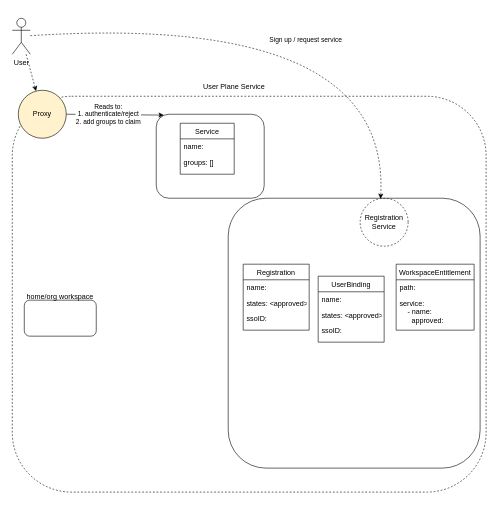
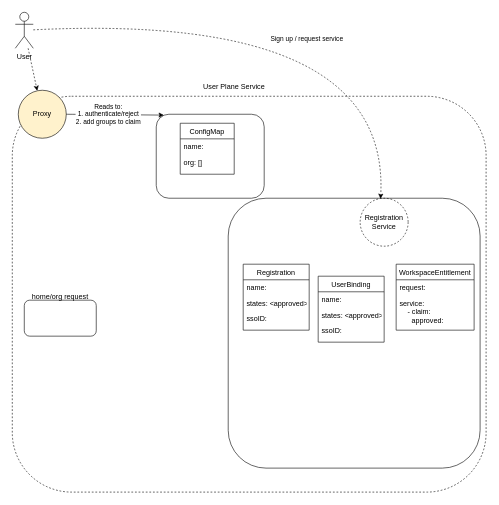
(21, 36) -> (24, 30)
(207, 131) -> (207, 131)
(202, 163) -> (196, 163)
(409, 288) -> (415, 288)
(60, 297) -> (60, 297)
(414, 304) -> (414, 304)
